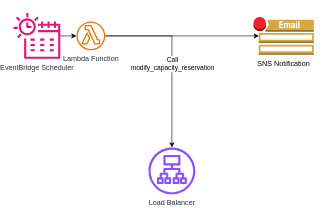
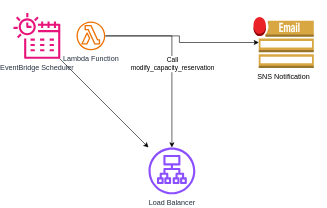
(71, 36) -> (102, 101)
(284, 36) -> (284, 42)
